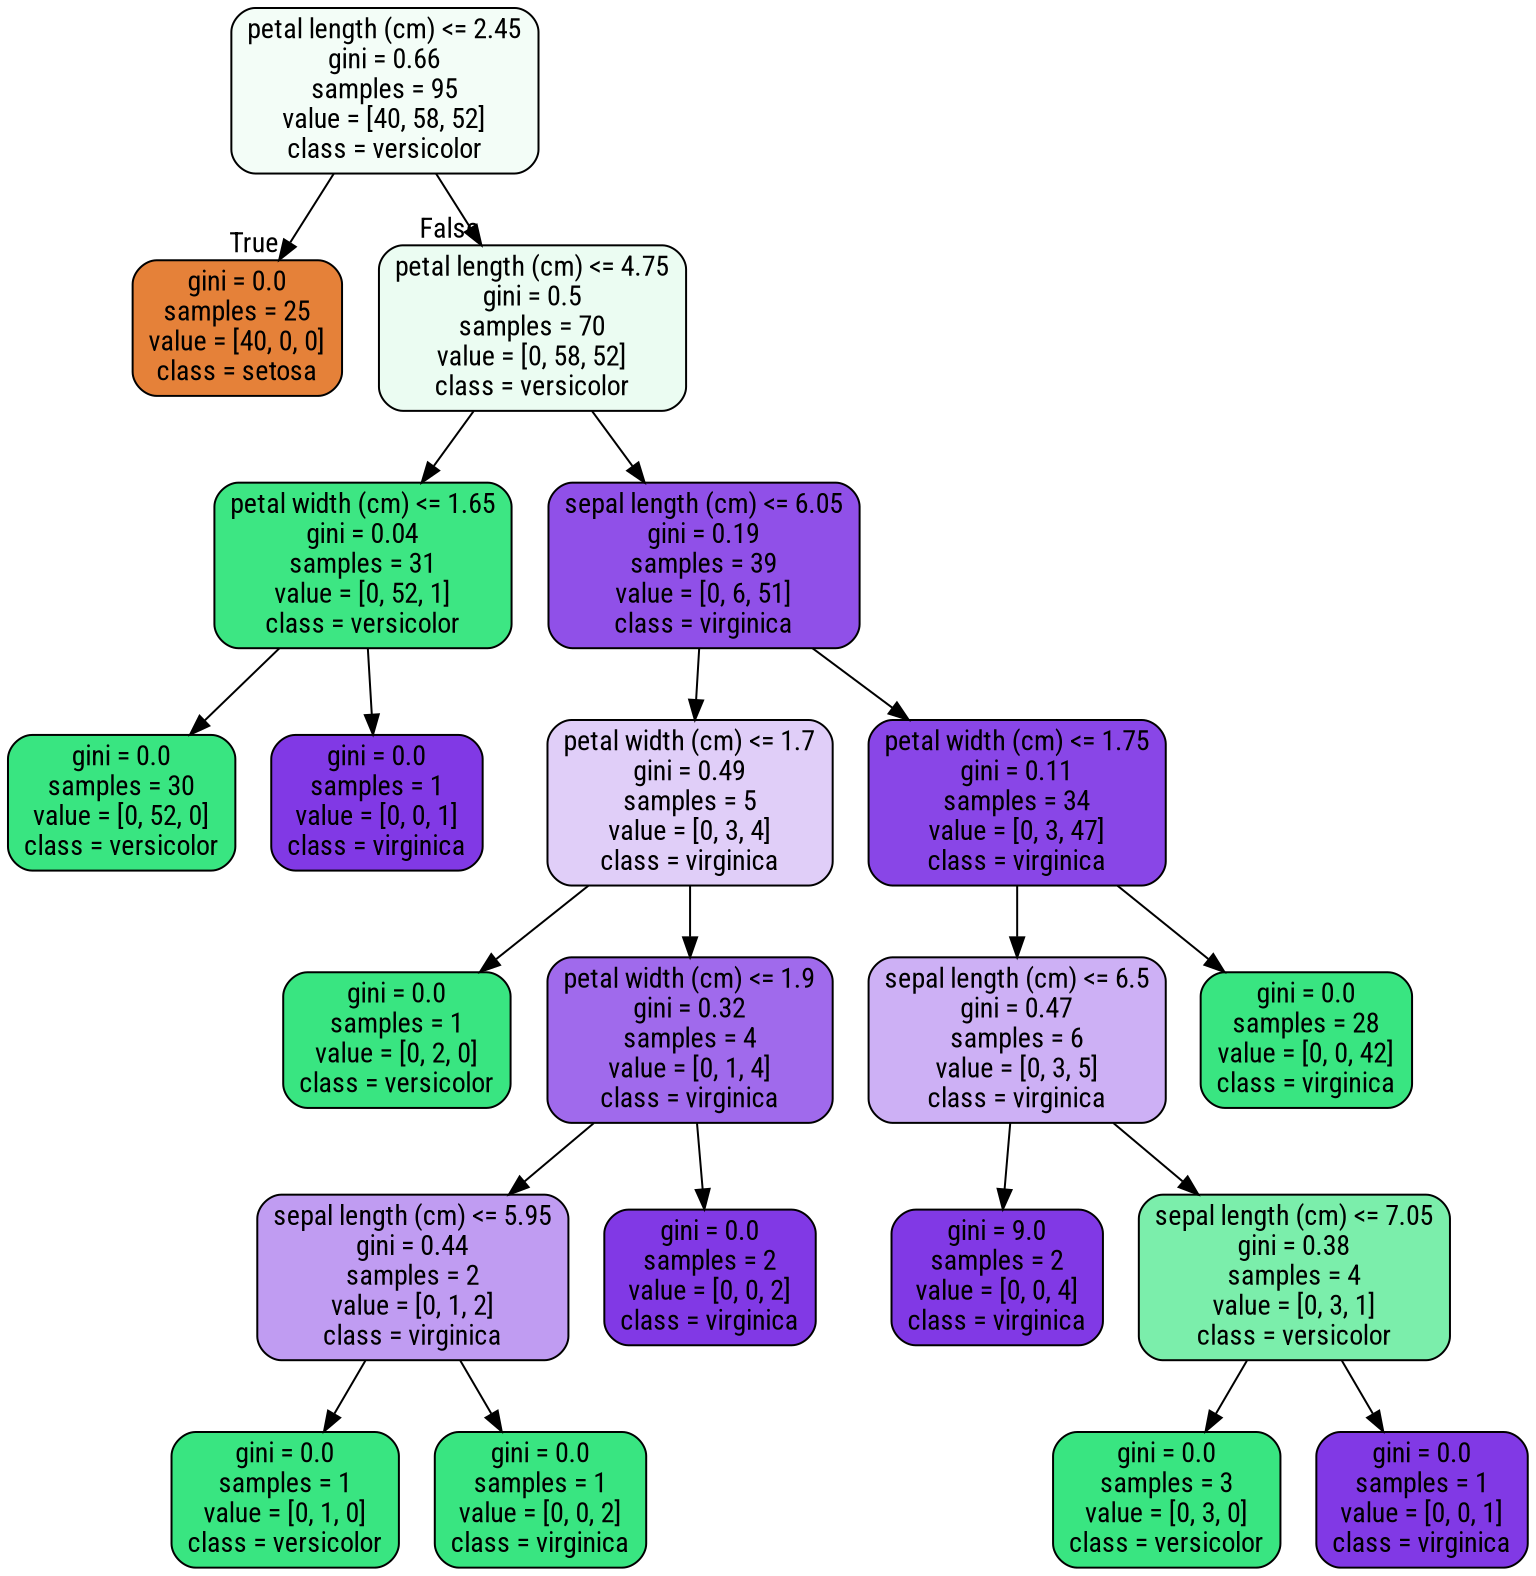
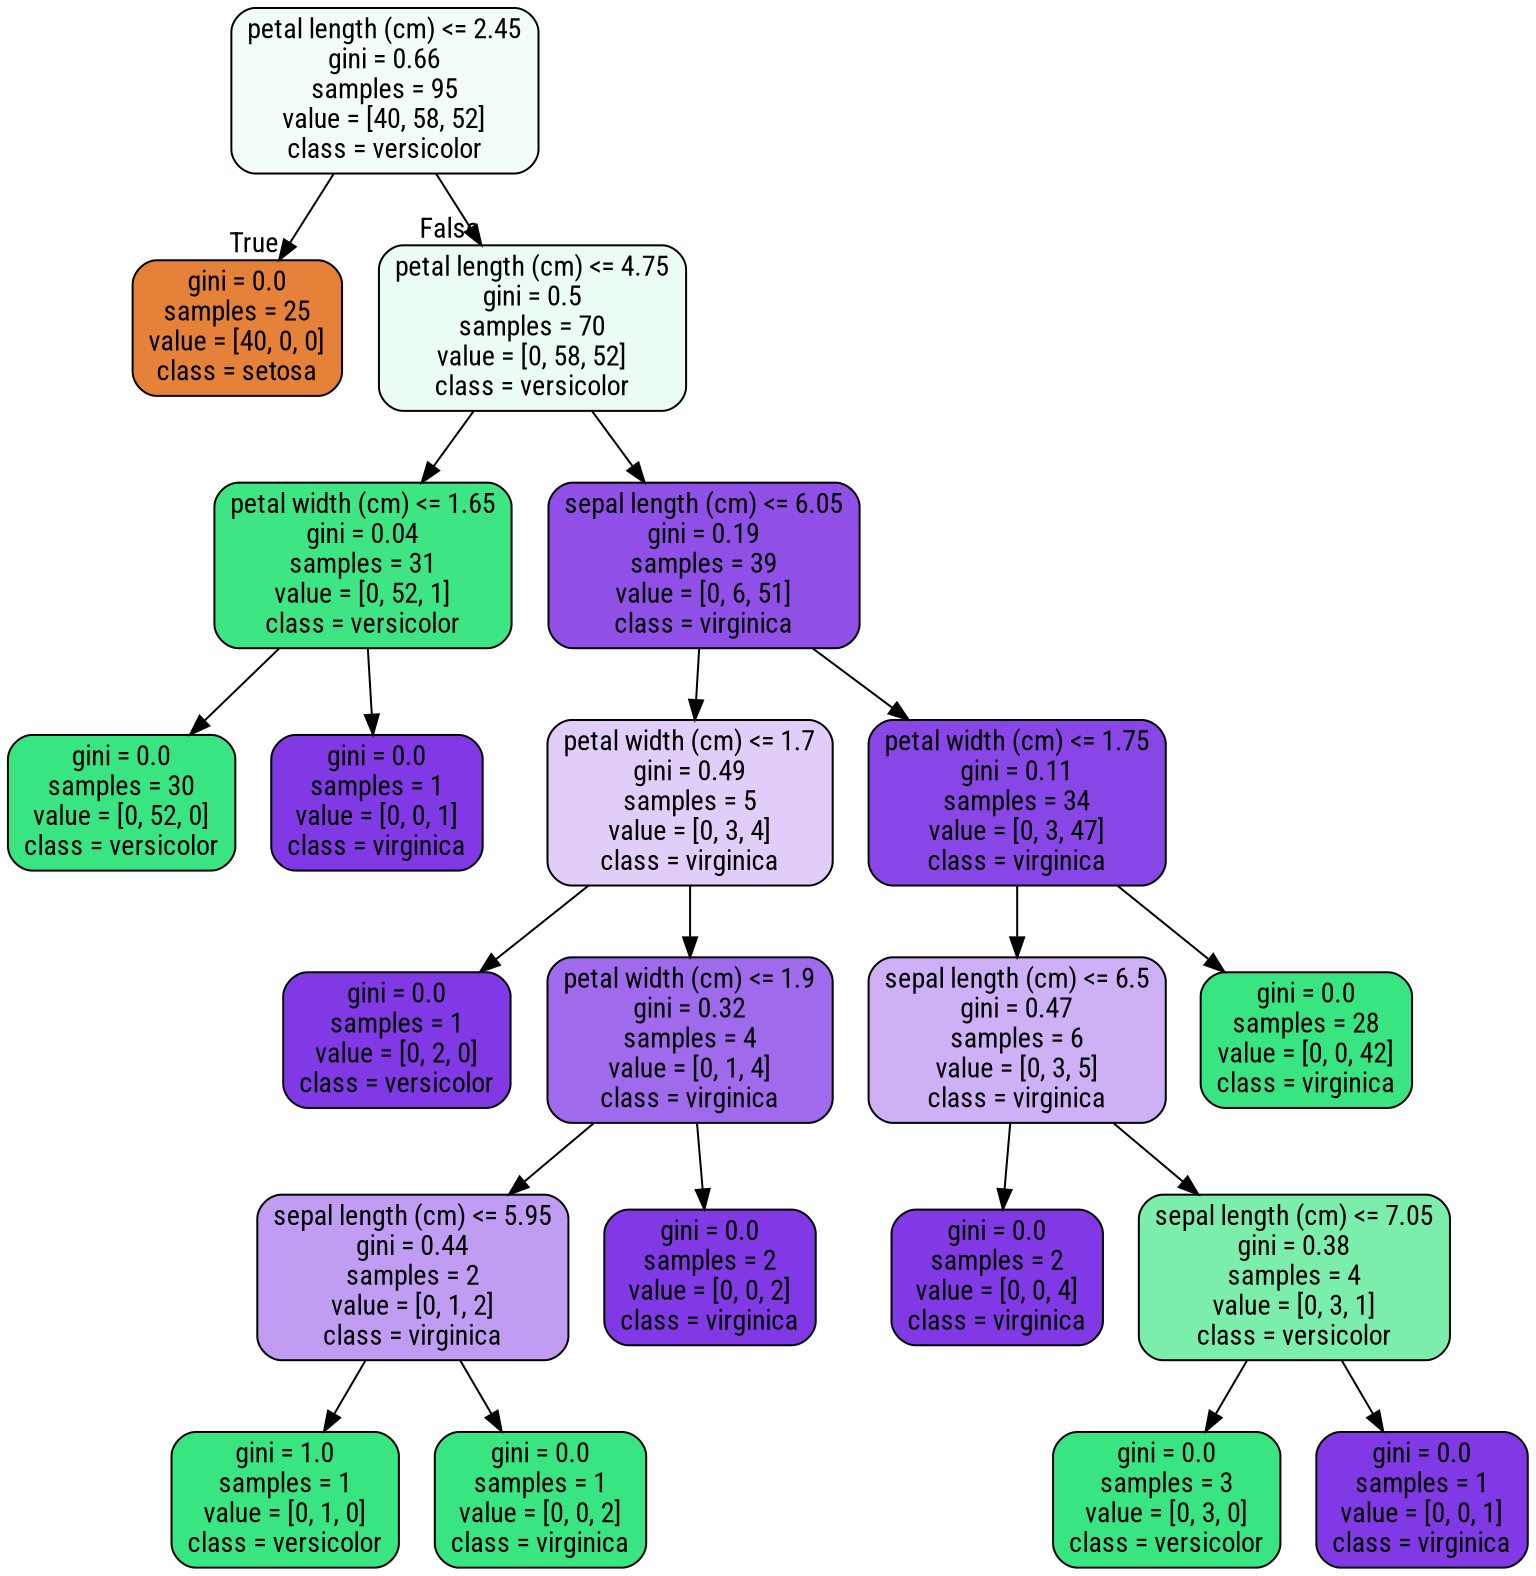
(397, 1040) -> (397, 1040)
(997, 1277) -> (997, 1277)
(285, 1500) -> (285, 1500)
